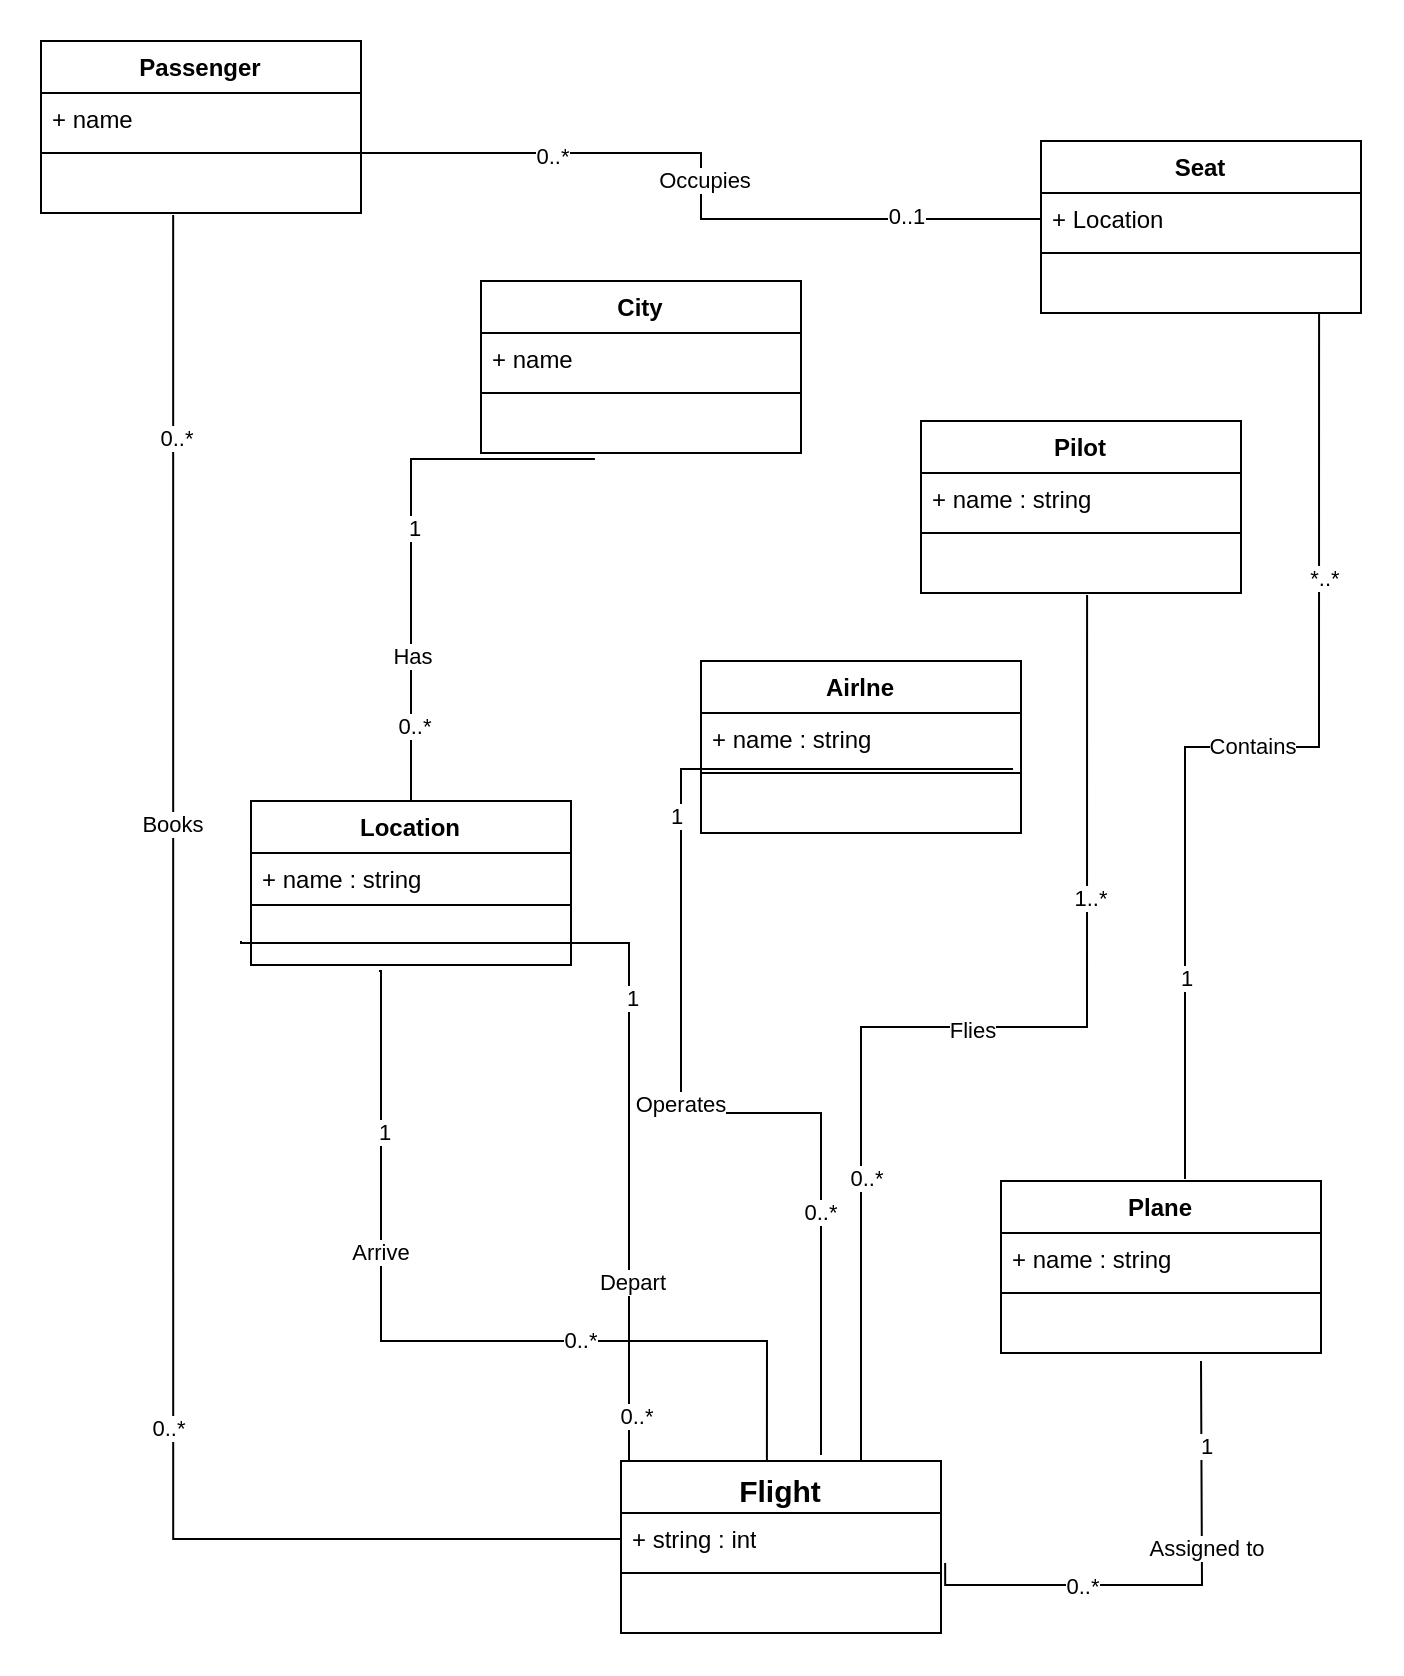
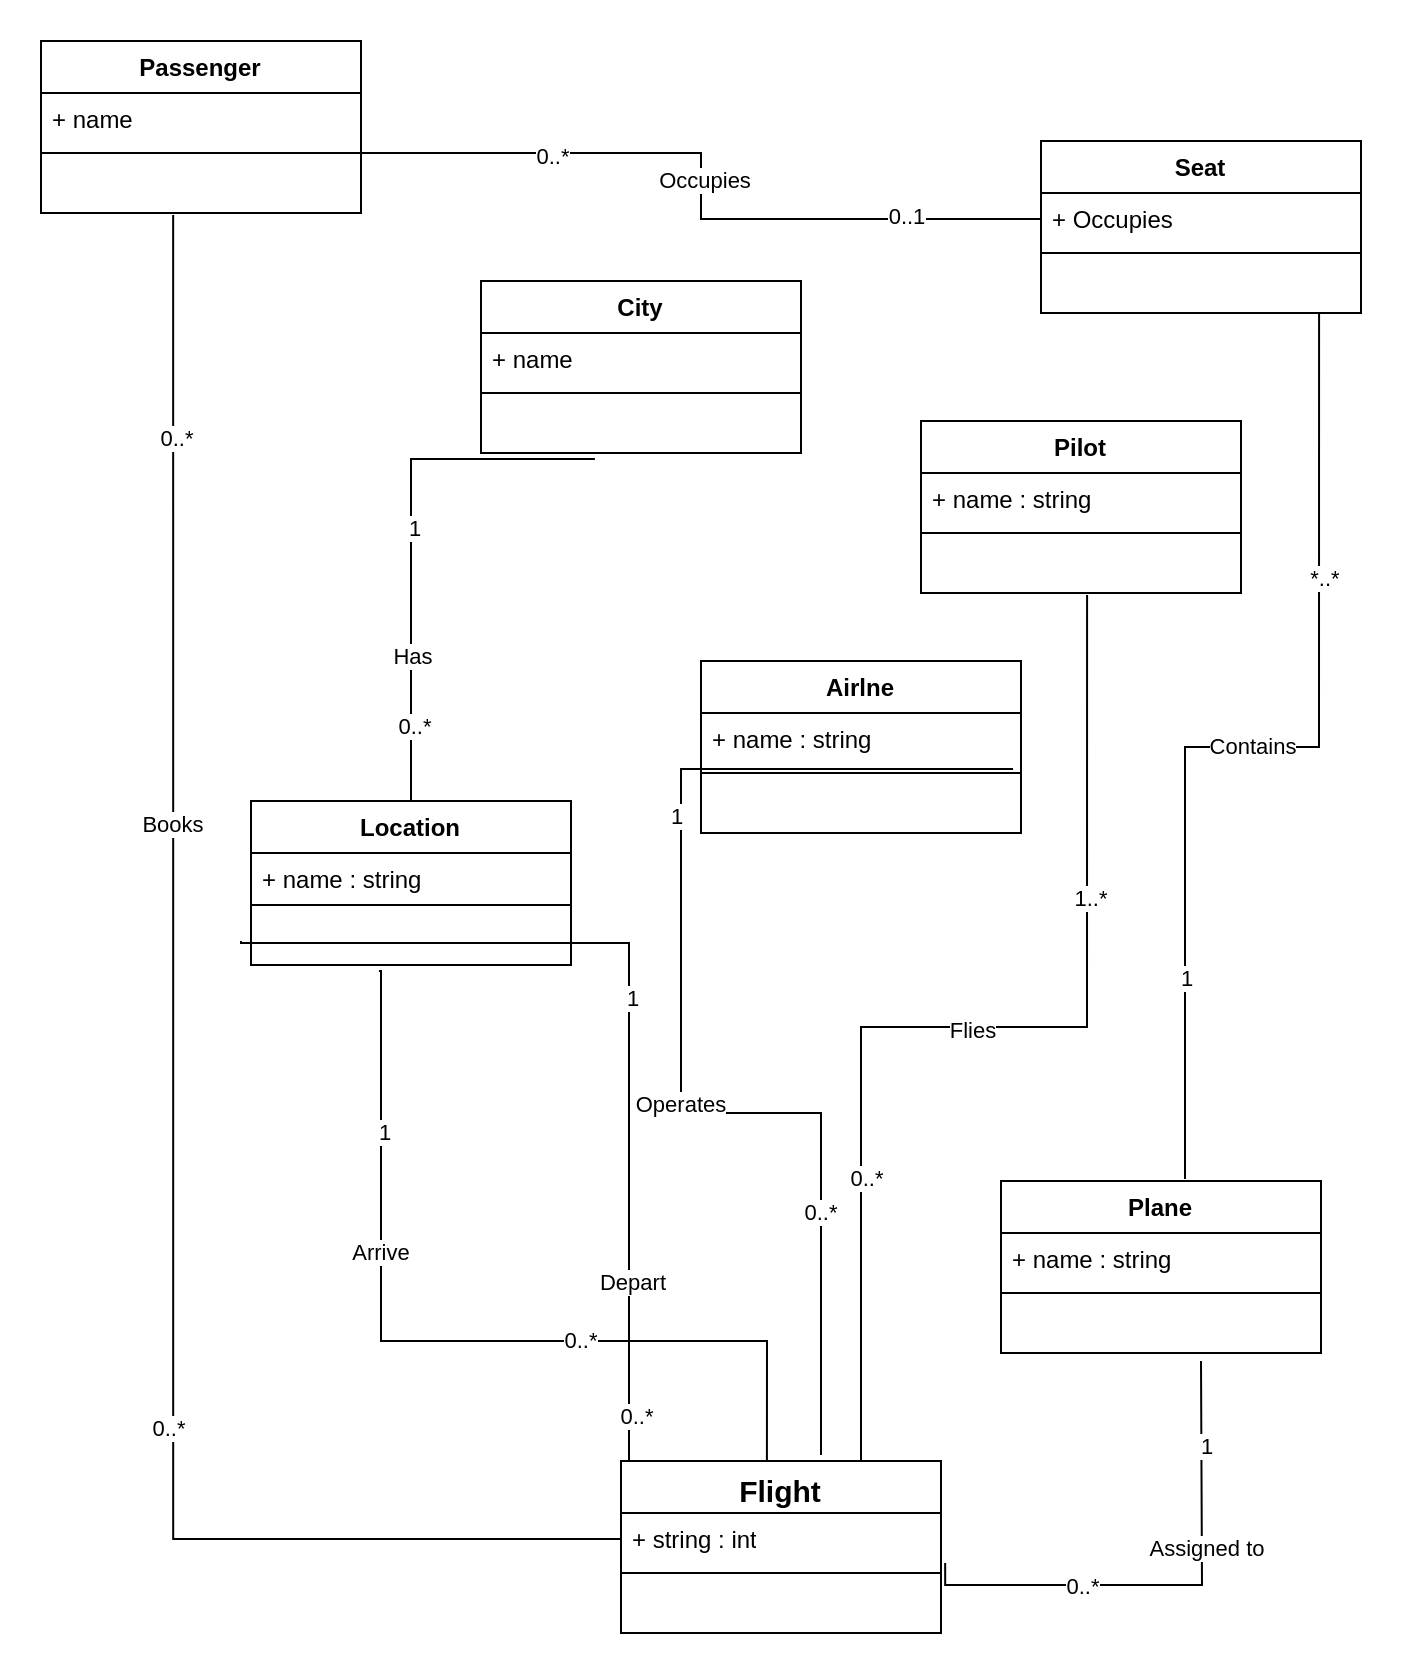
(1114, 221) -> (1114, 221)
